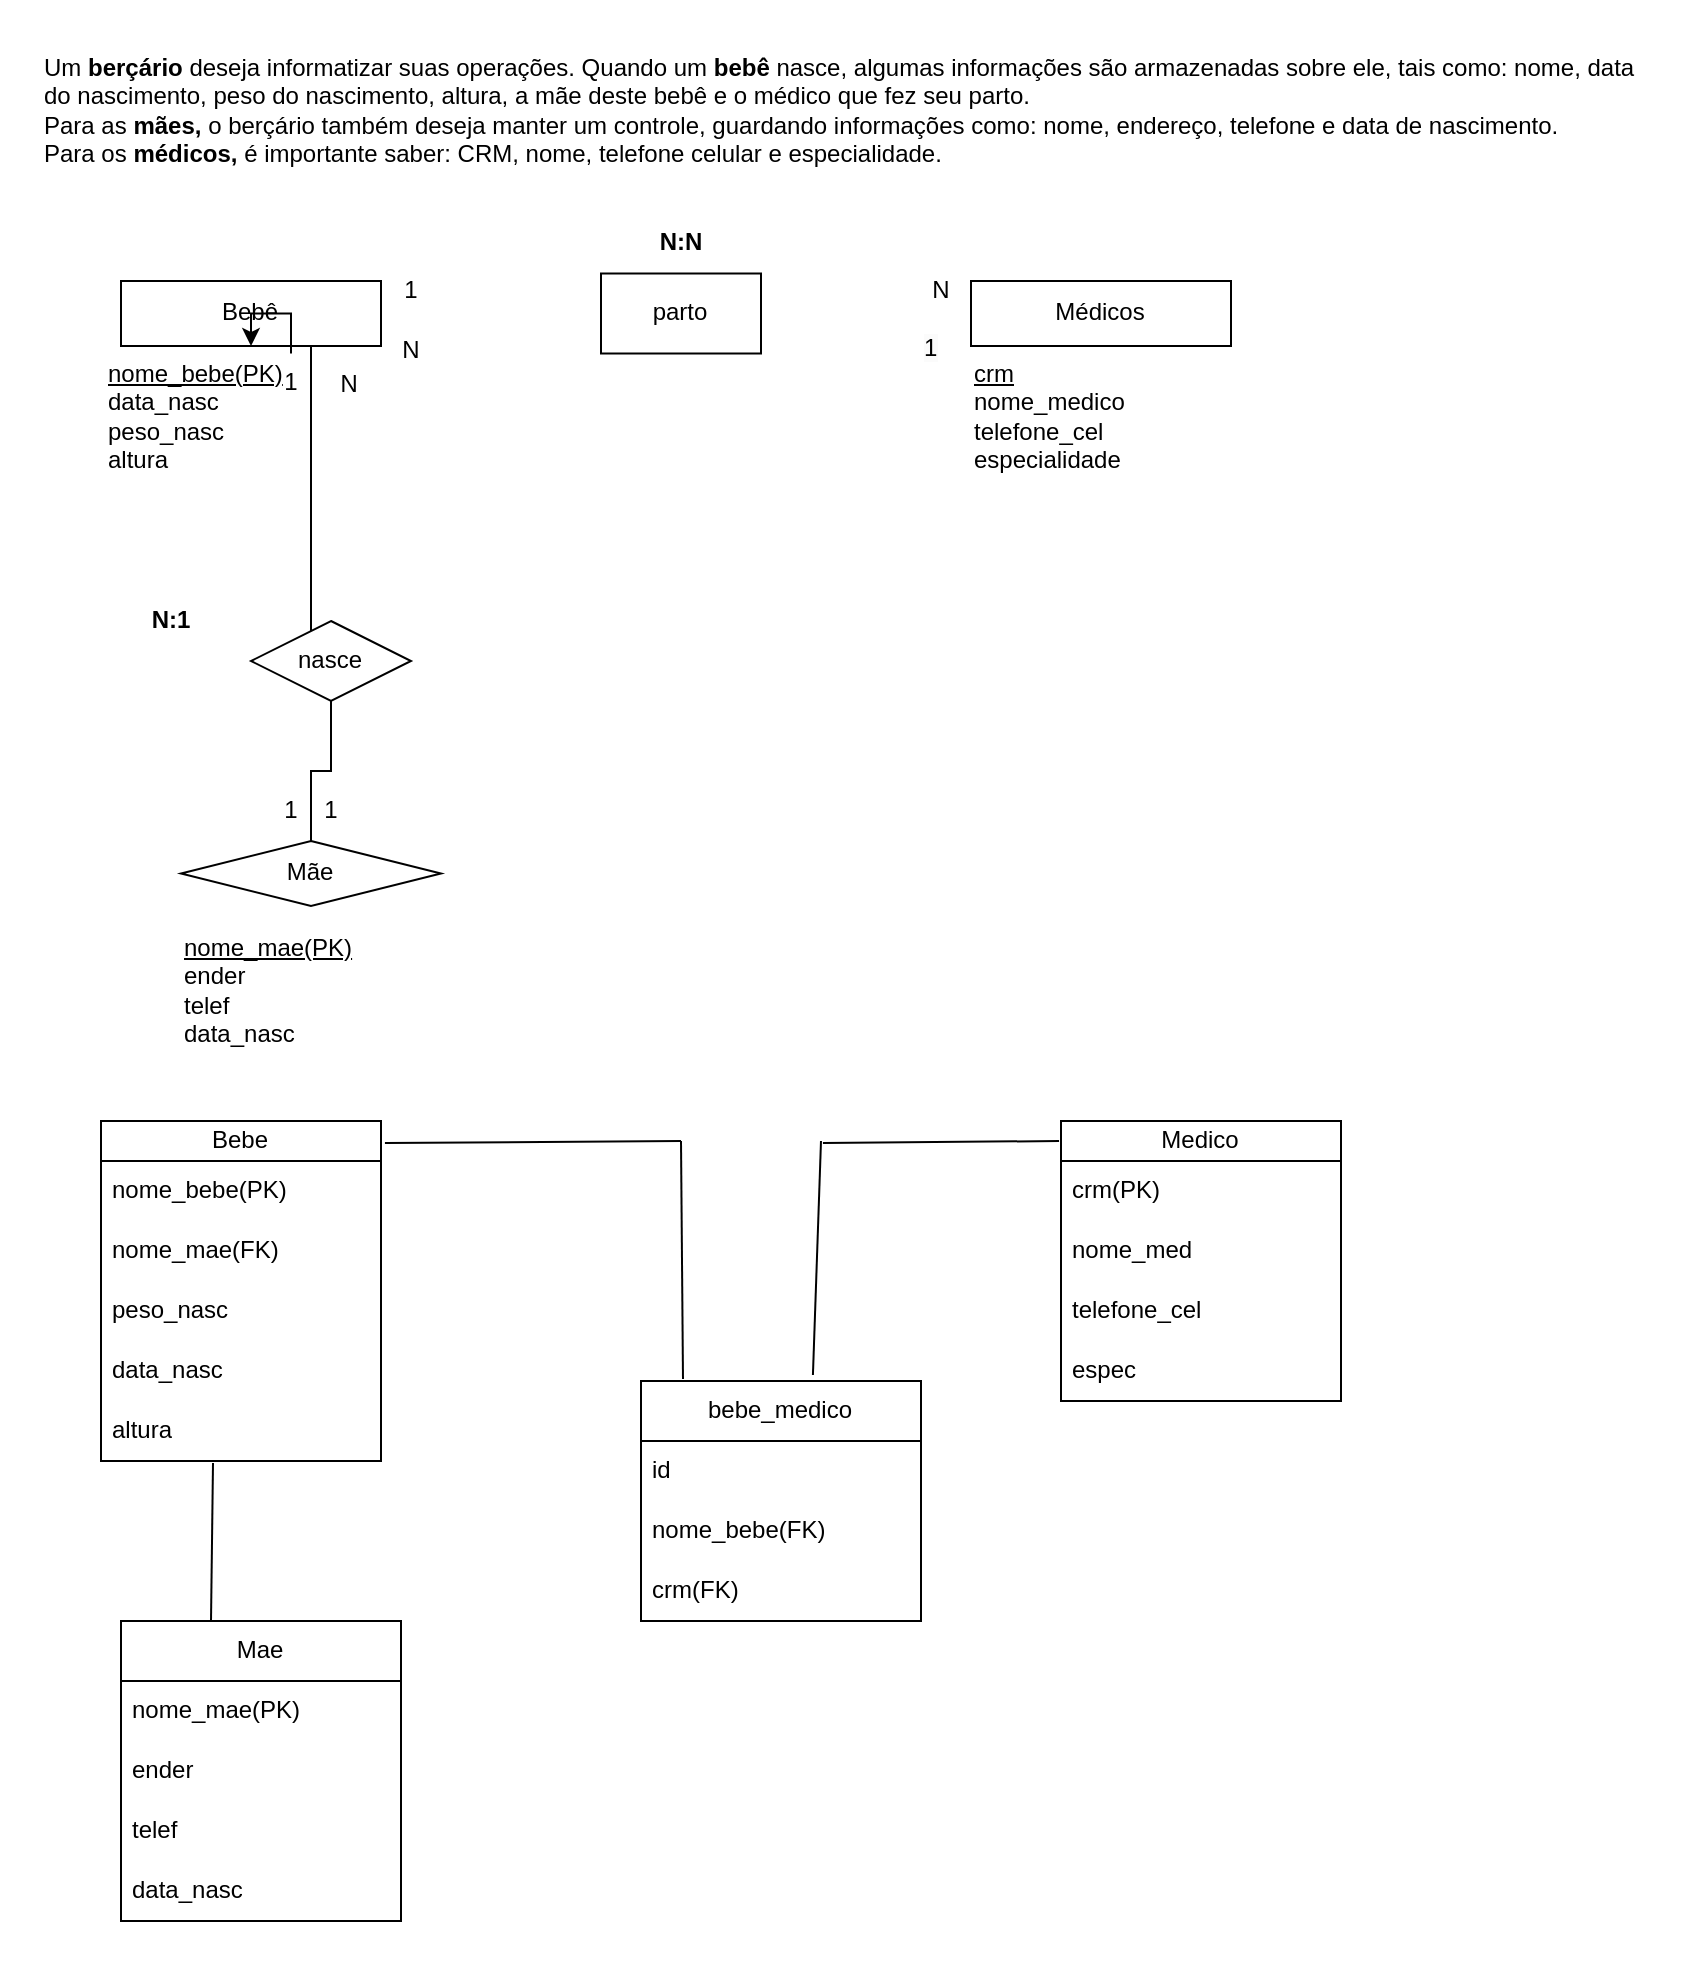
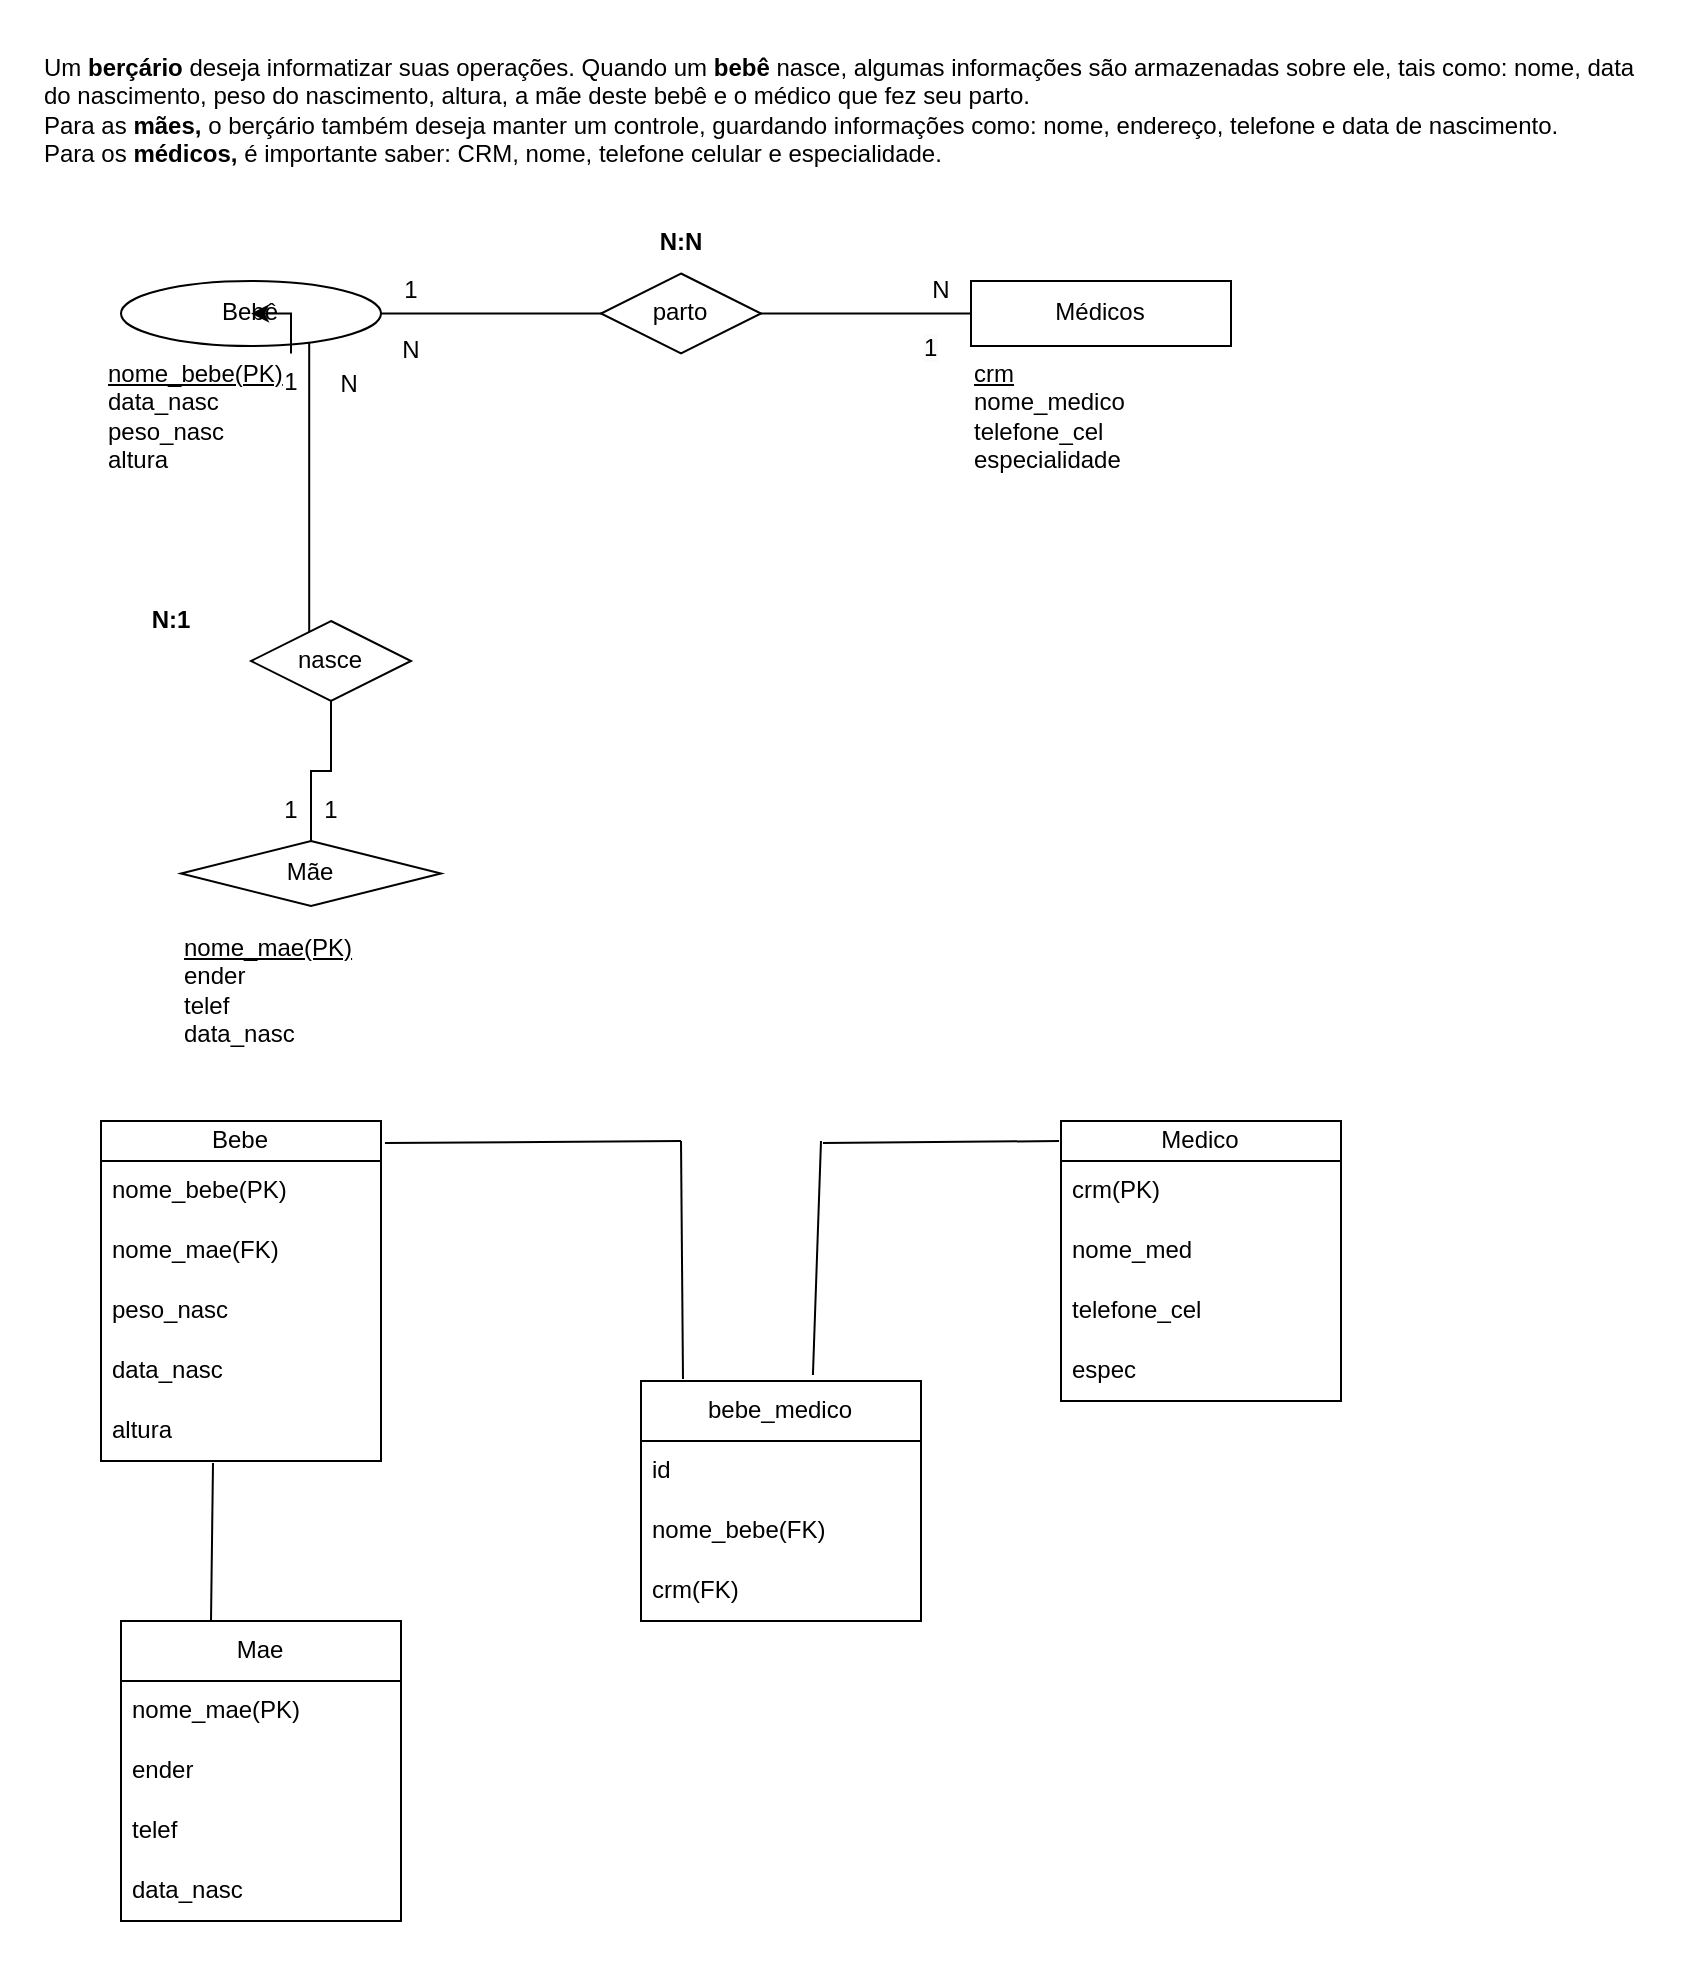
(251, 314) -> (251, 314)
none -> (496, 314)
(681, 314) -> (681, 314)
